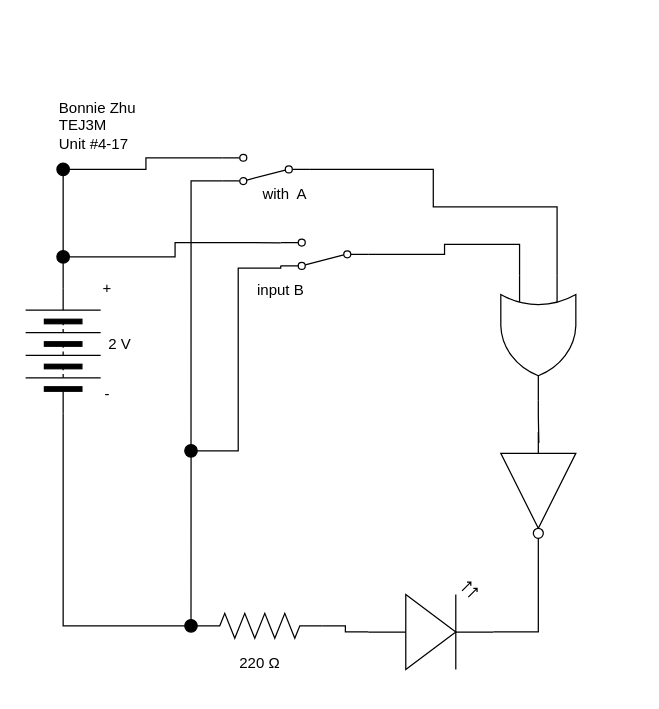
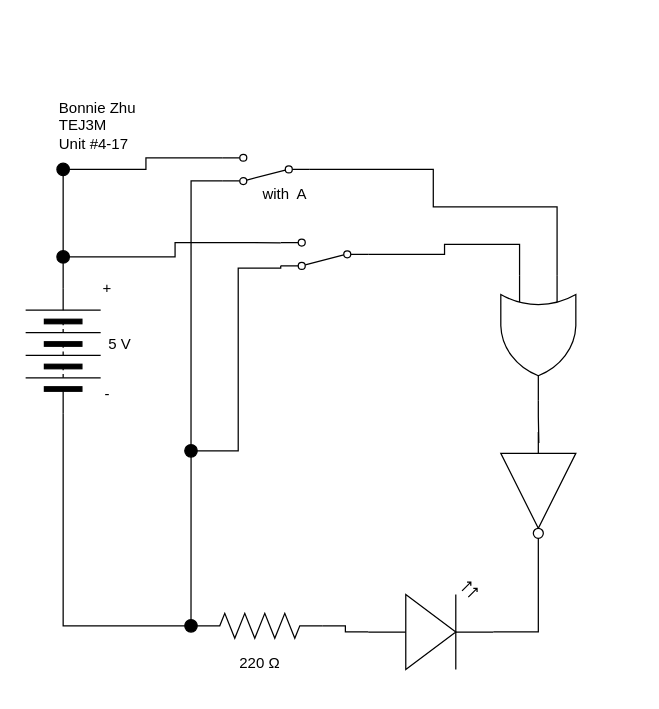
(285, 291) -> none
(120, 344) -> (120, 344)
